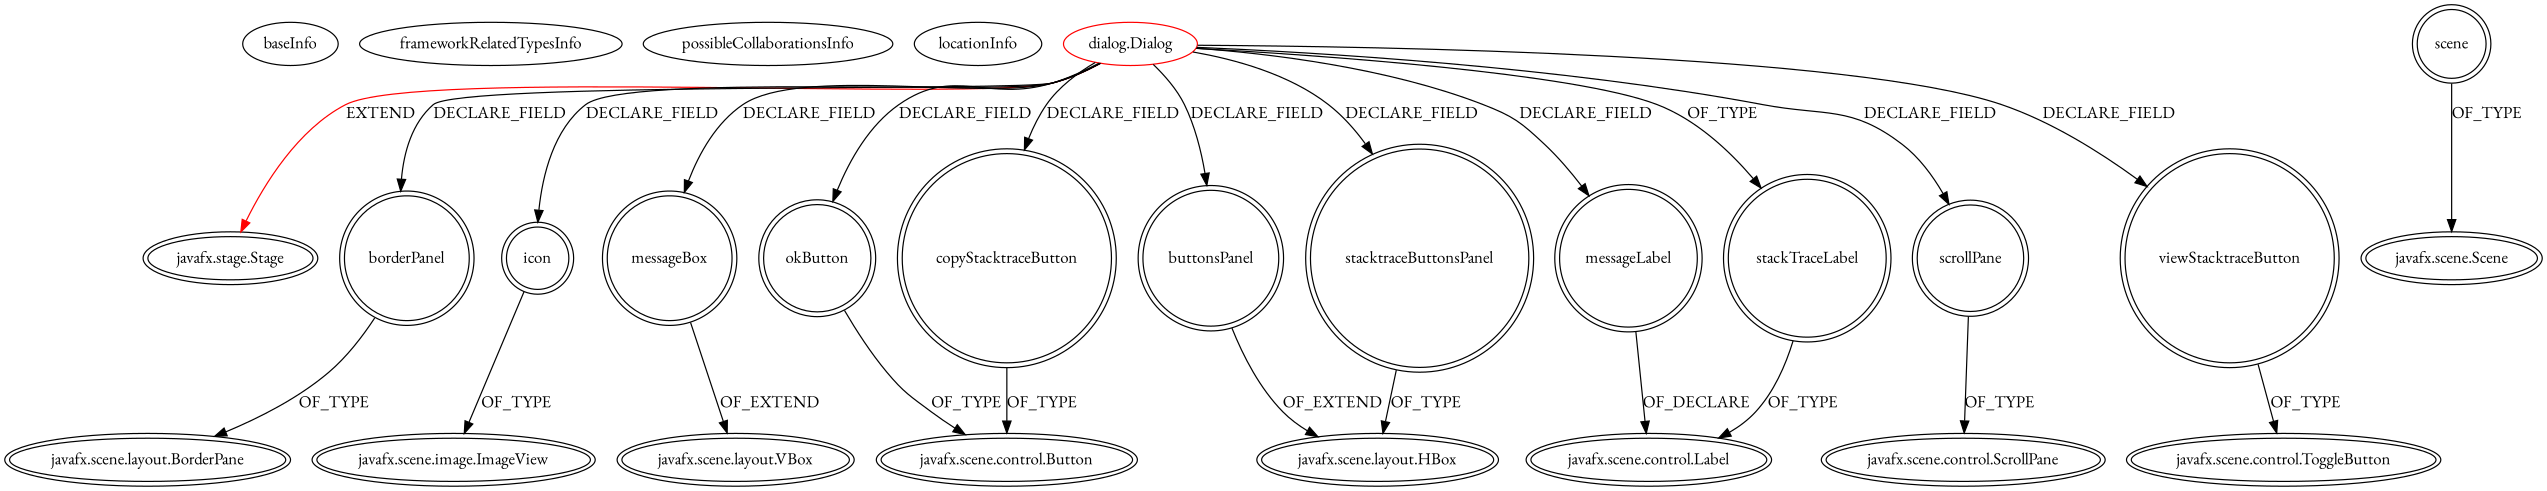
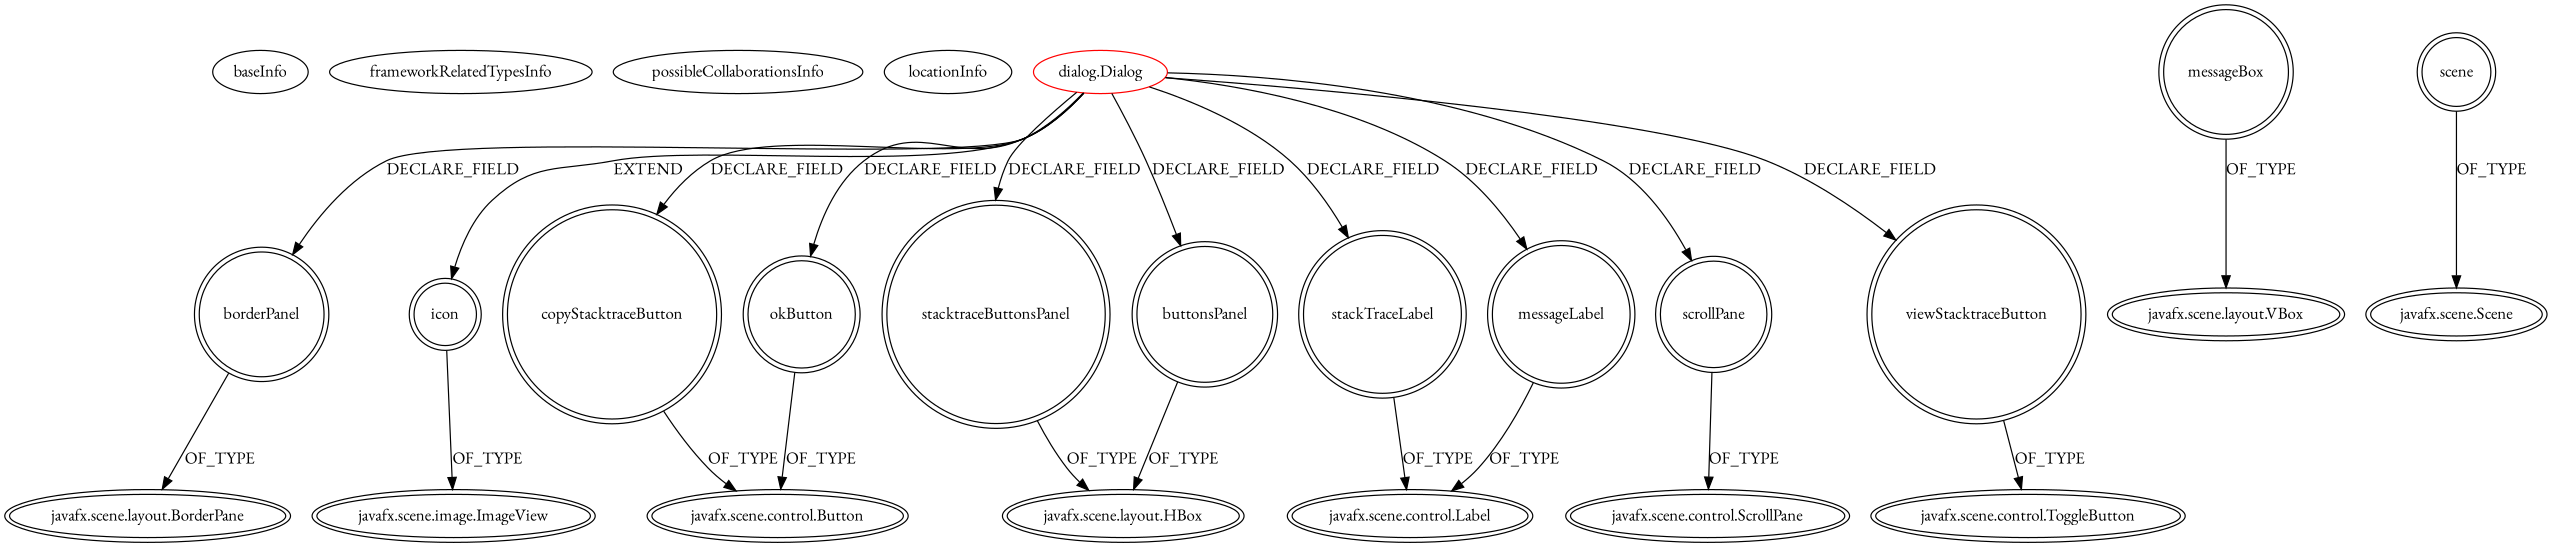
(761, 97) -> none
(652, 114) -> (648, 170)
(1723, 114) -> (1373, 170)
(230, 258) -> none
(770, 403) -> (2261, 170)
(1333, 403) -> (1184, 459)
(1697, 403) -> (1525, 459)
